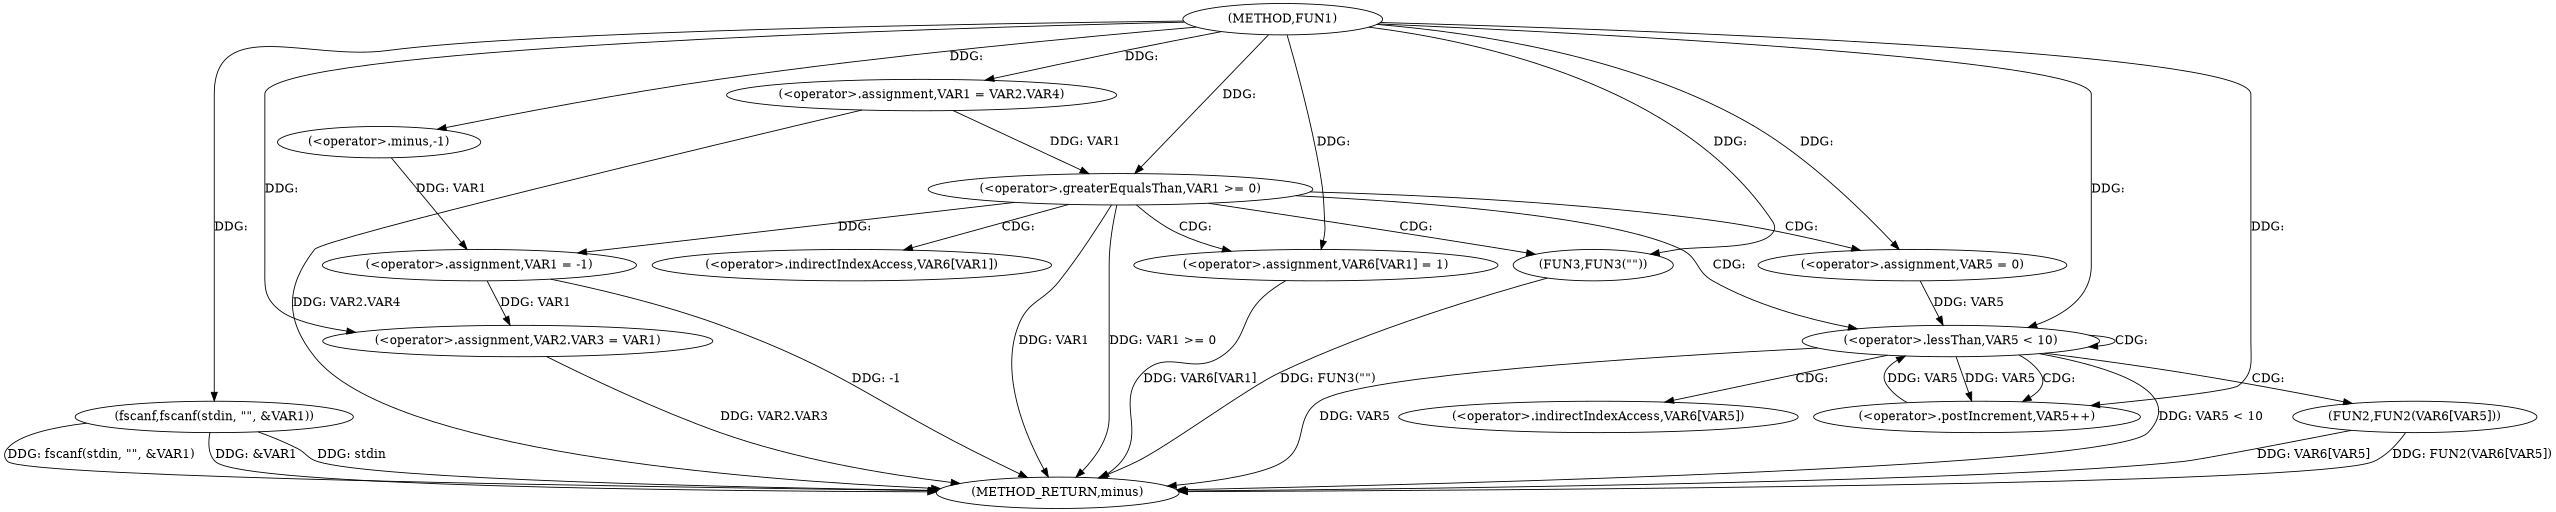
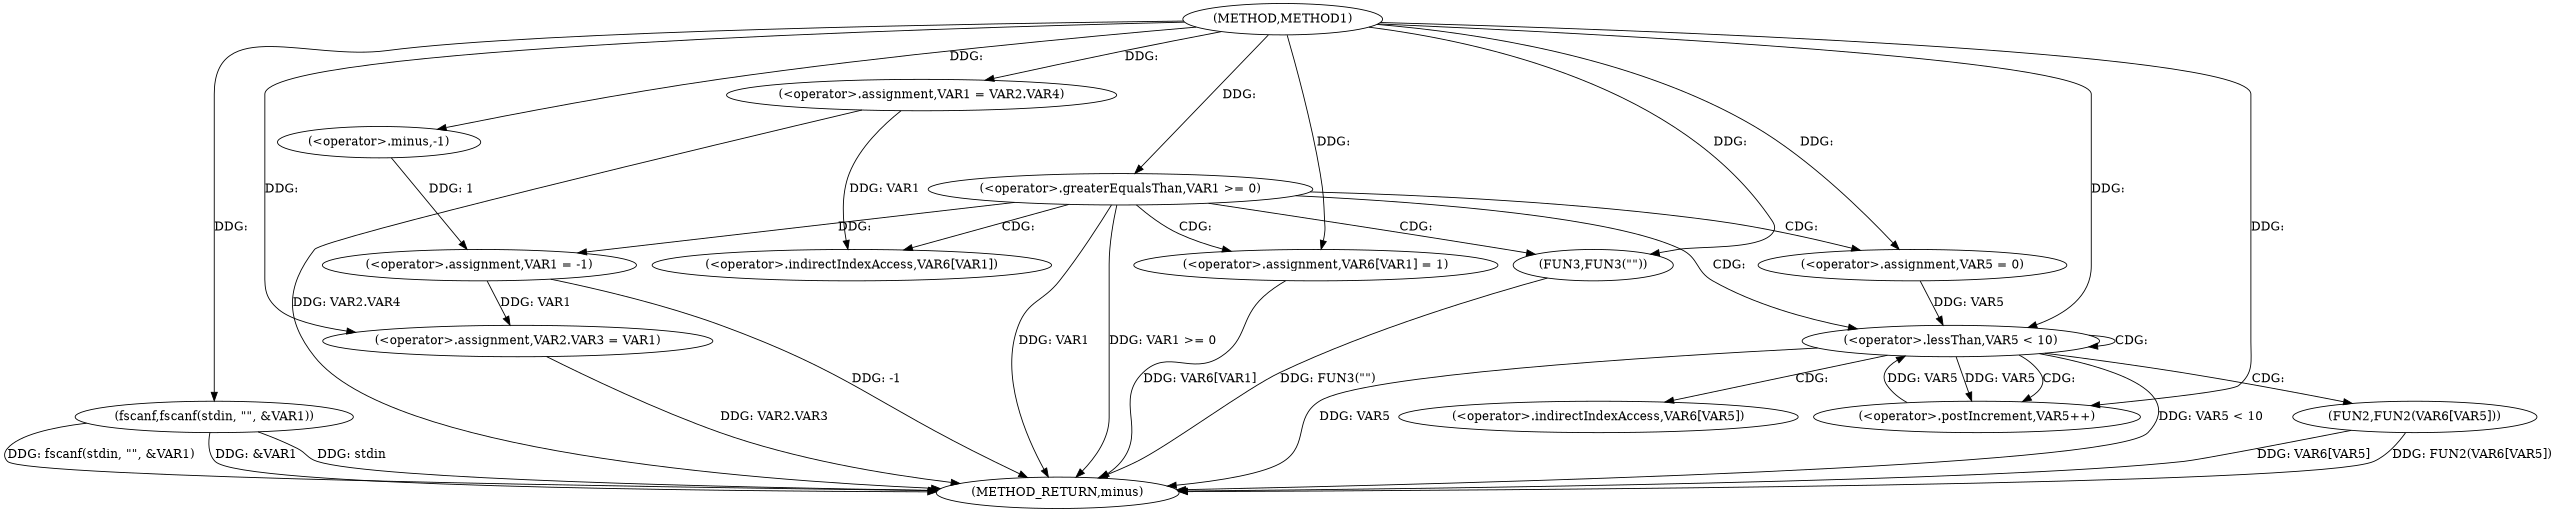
(1283, 19) -> (1283, 19)
(1017, 140) -> (852, 167)
(451, 189) -> (451, 189)
